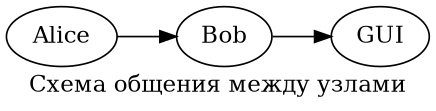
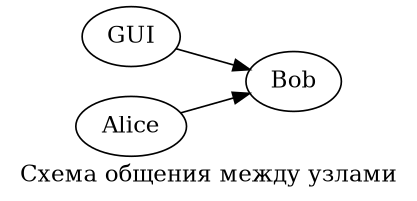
(294, 37) -> (205, 57)
